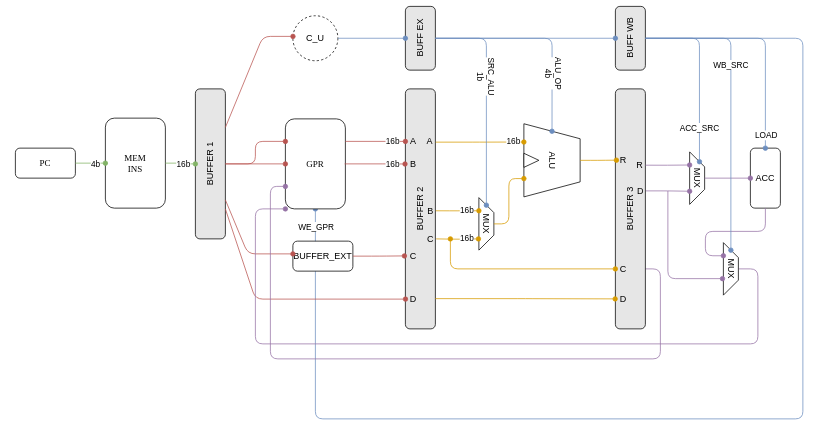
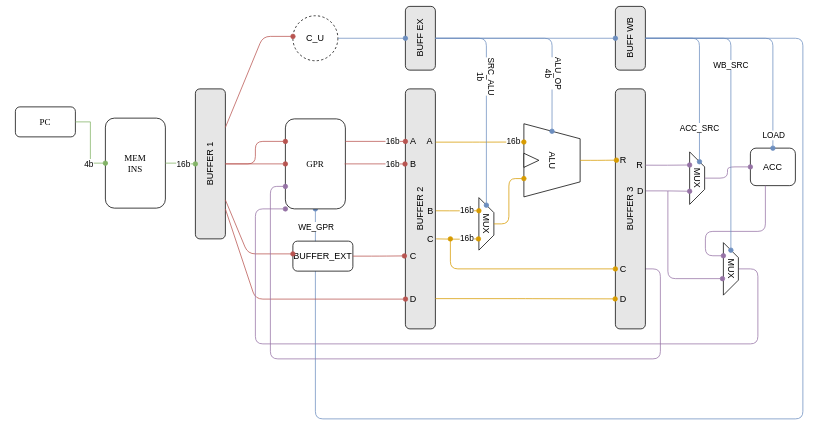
(45, 163) -> (45, 122)
(765, 178) -> (773, 167)
